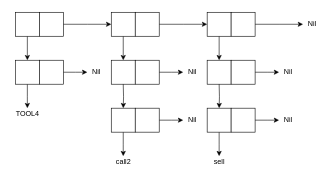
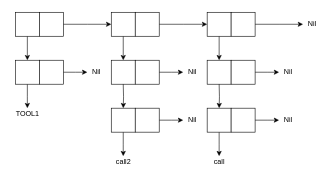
(28, 114) -> (28, 114)
(220, 162) -> (220, 162)
